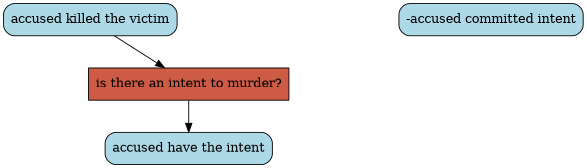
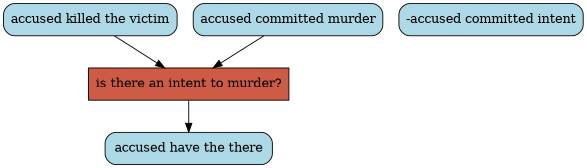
none -> (288, 20)
(189, 148) -> (189, 148)
